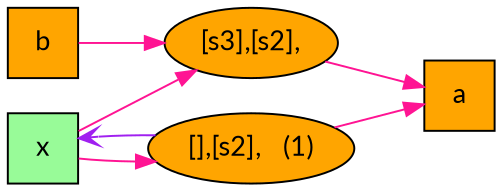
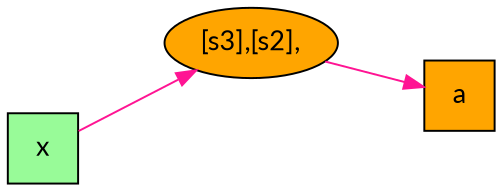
(43, 43) -> none
(251, 148) -> none
